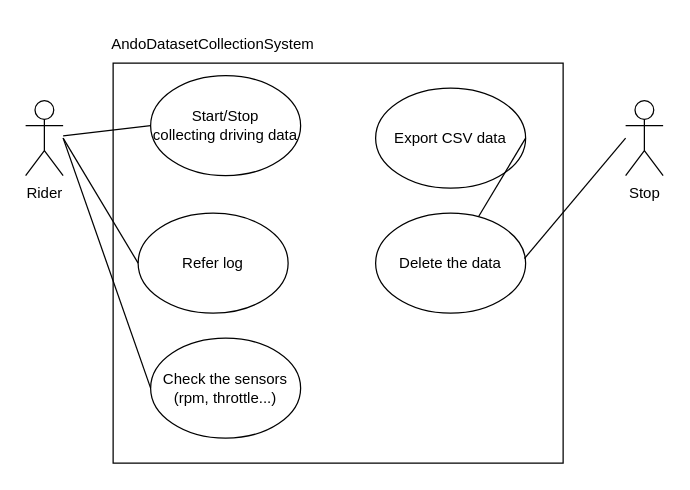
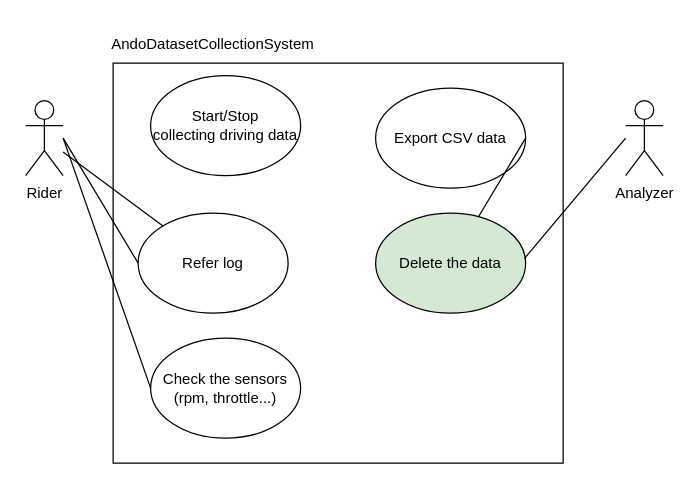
(107, 131) -> (122, 196)
(645, 193) -> (645, 193)
(451, 263) -> (451, 263)
